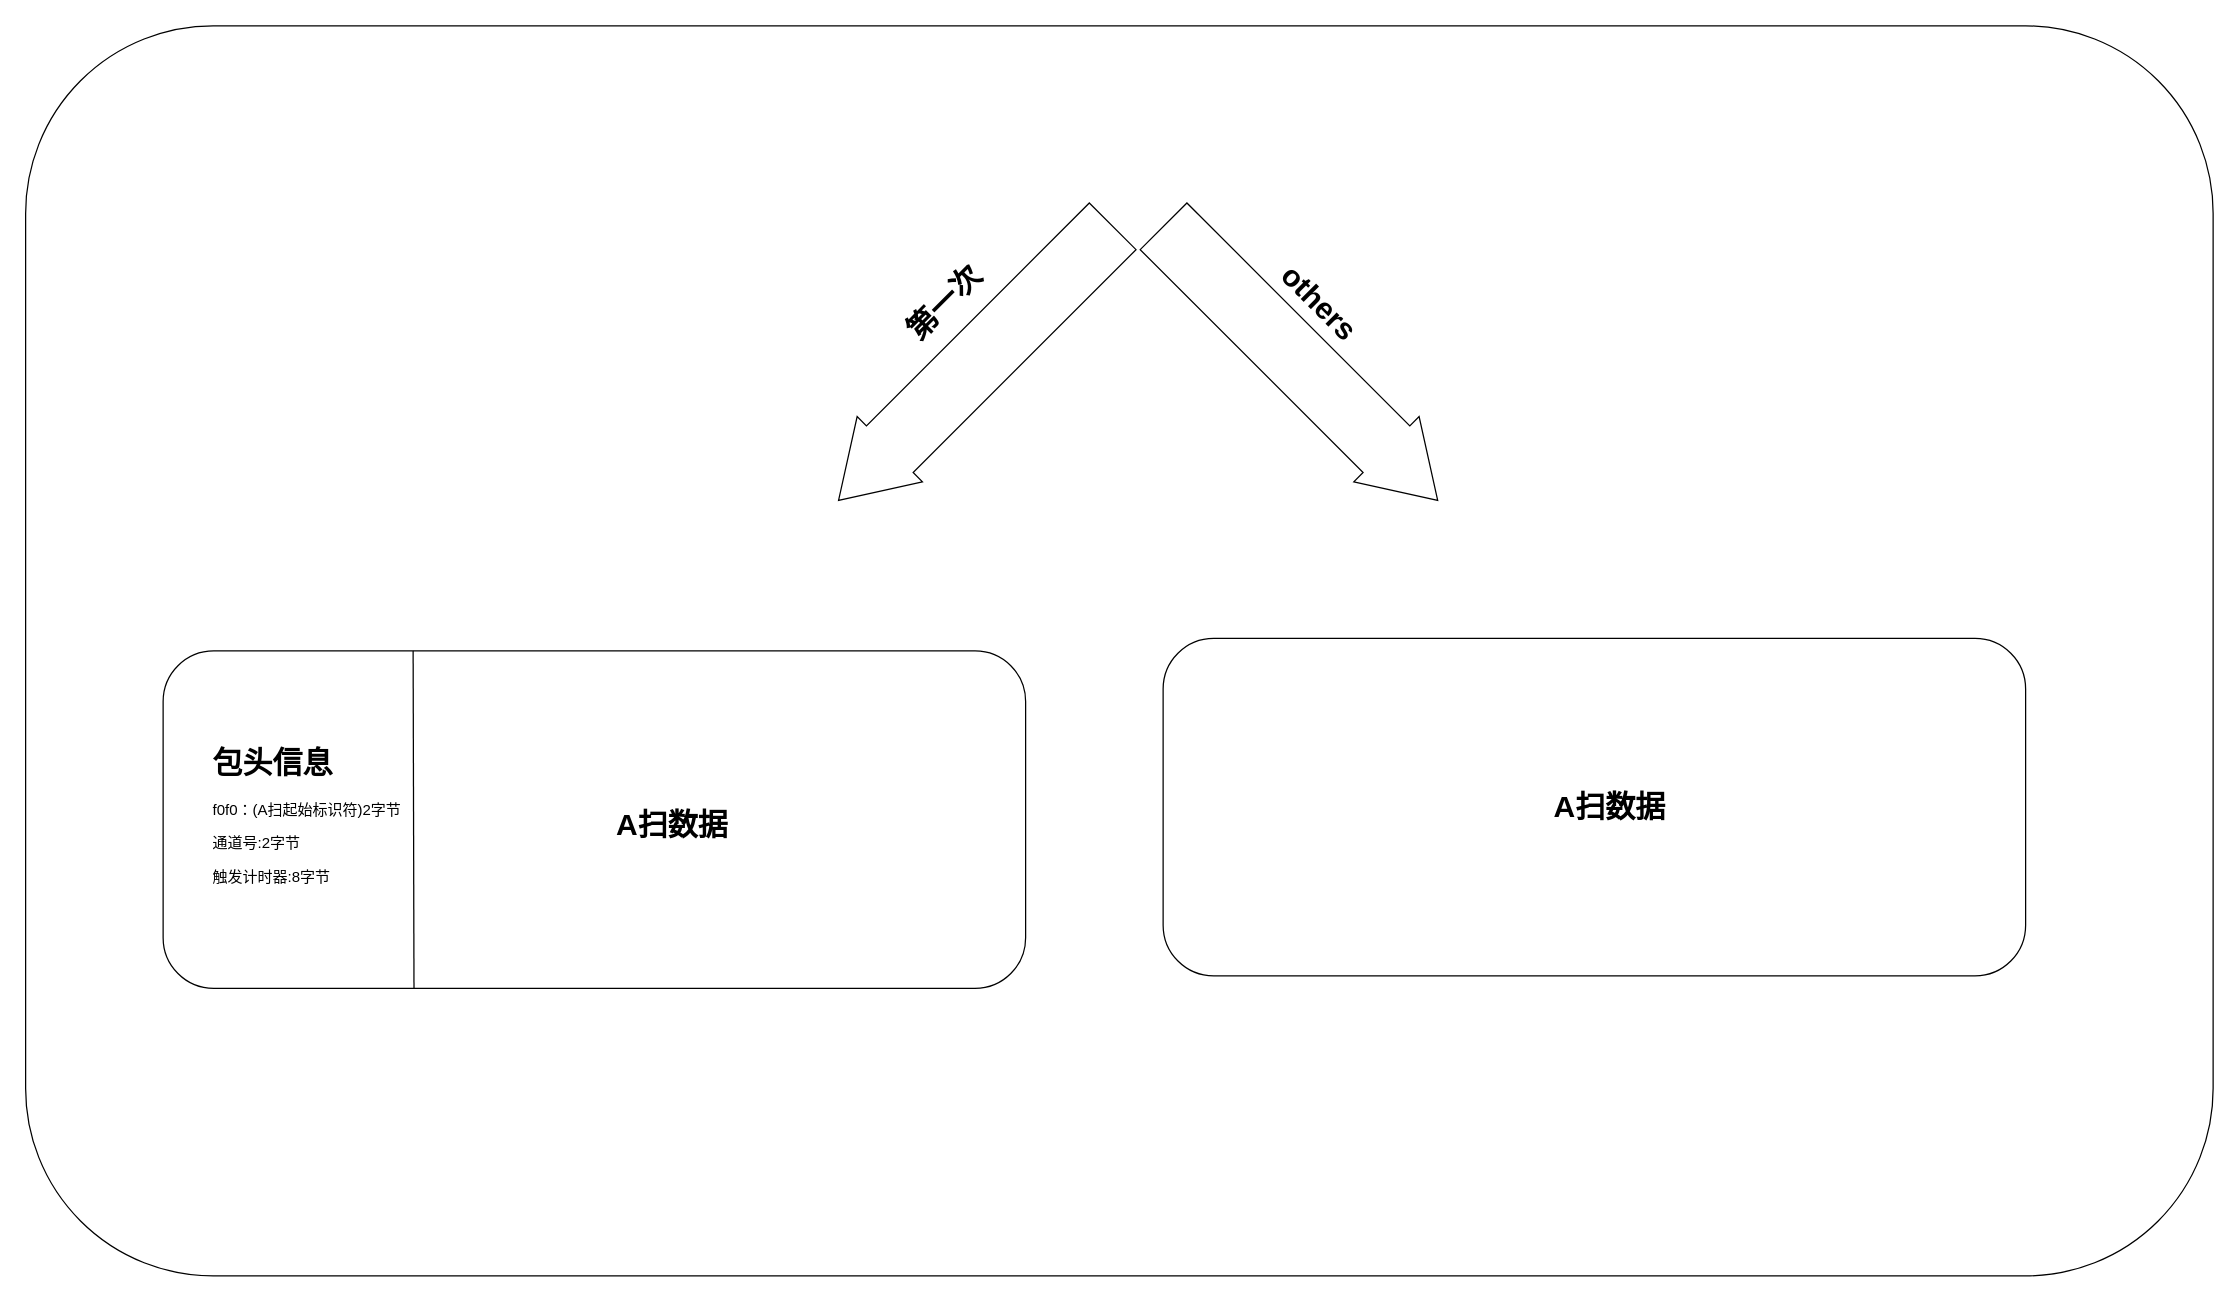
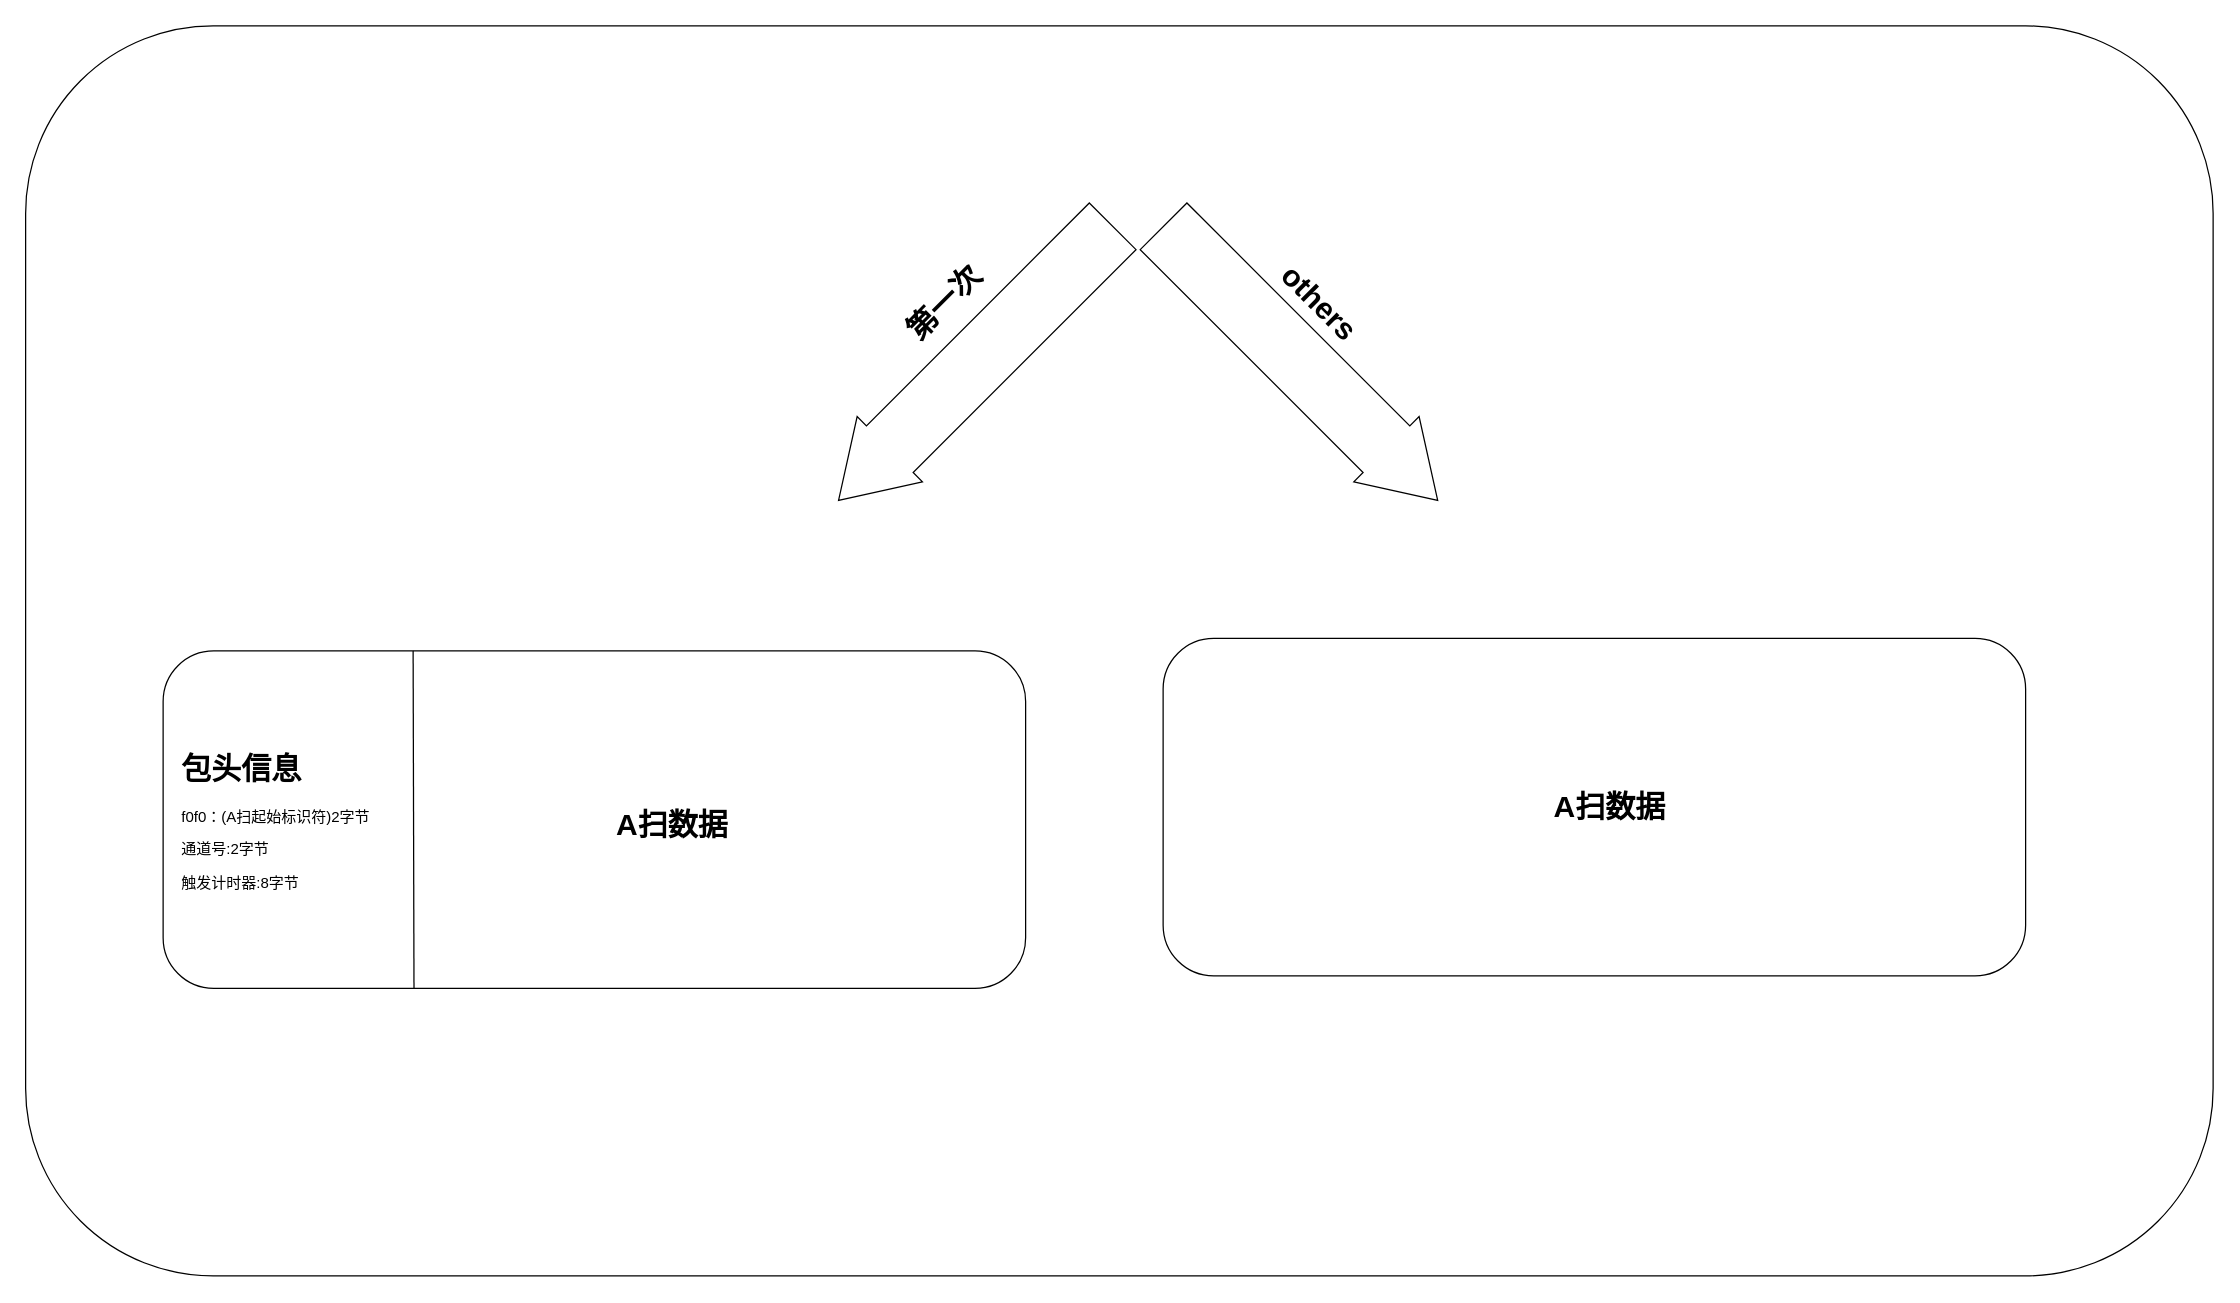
(326, 813) -> (294, 819)
